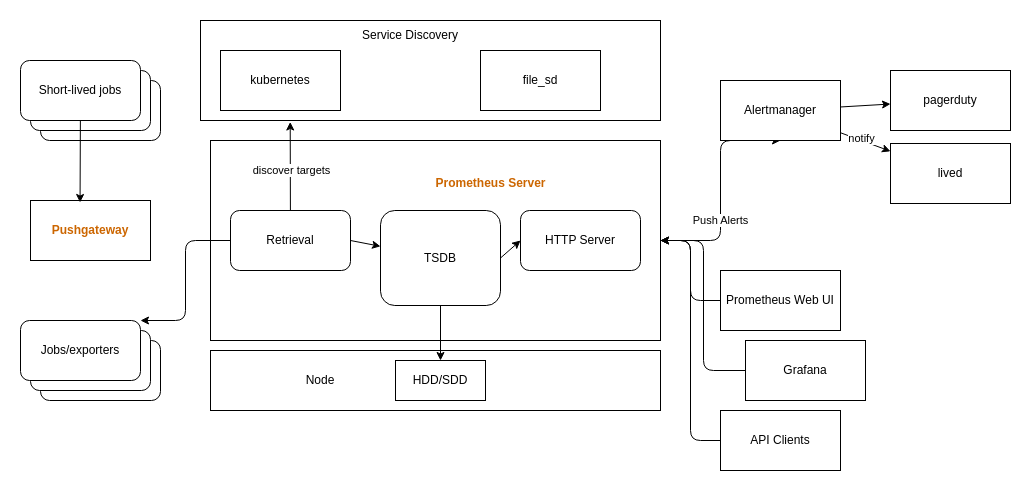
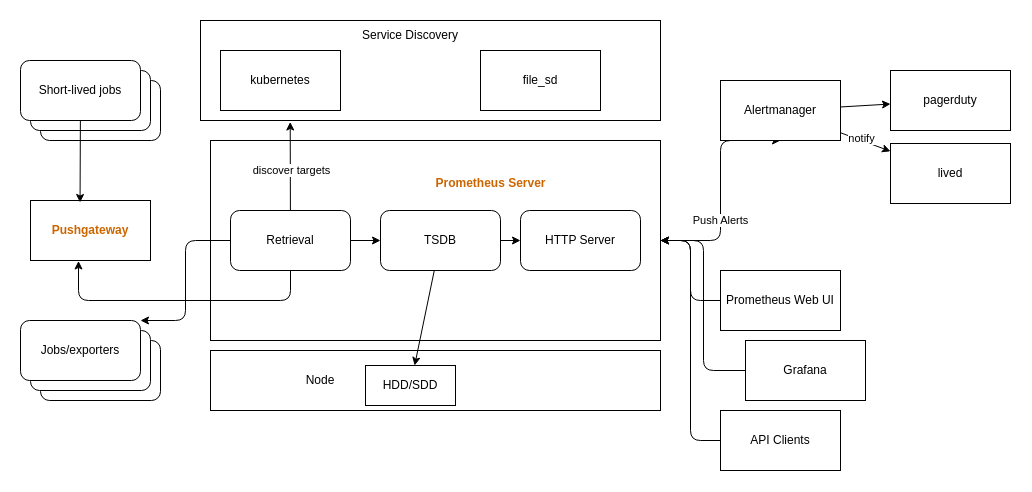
(441, 258) -> (441, 241)
none -> (183, 301)
(441, 381) -> (411, 386)
